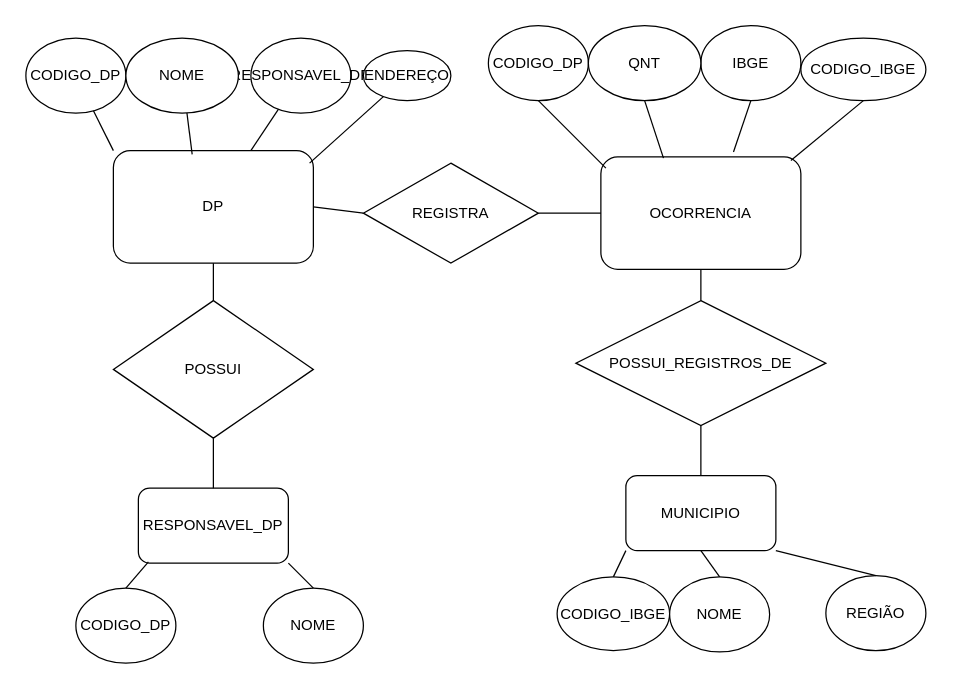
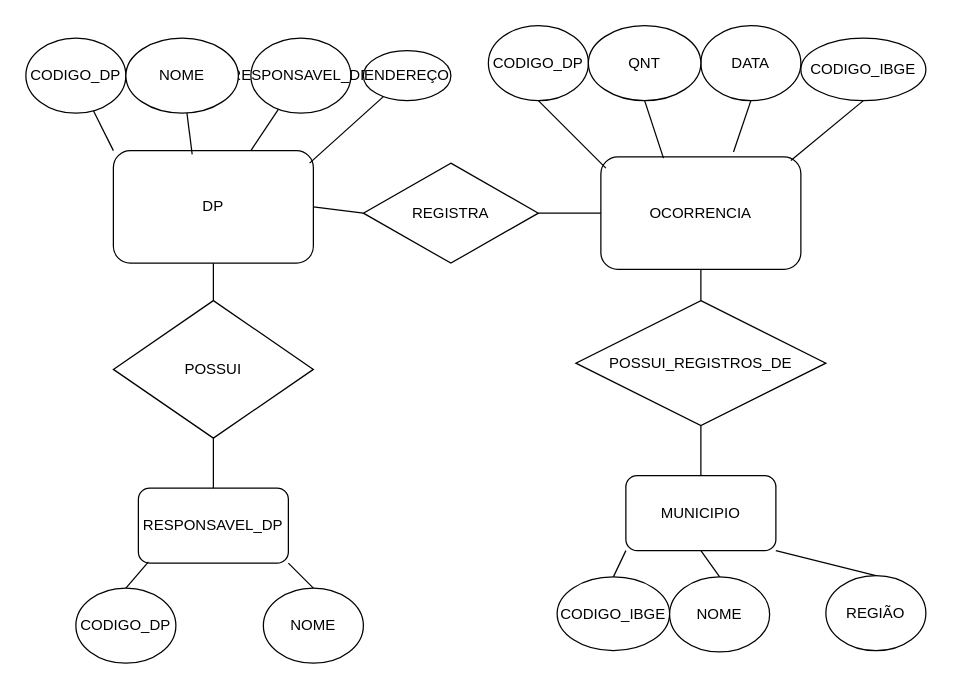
(751, 63) -> (751, 63)
